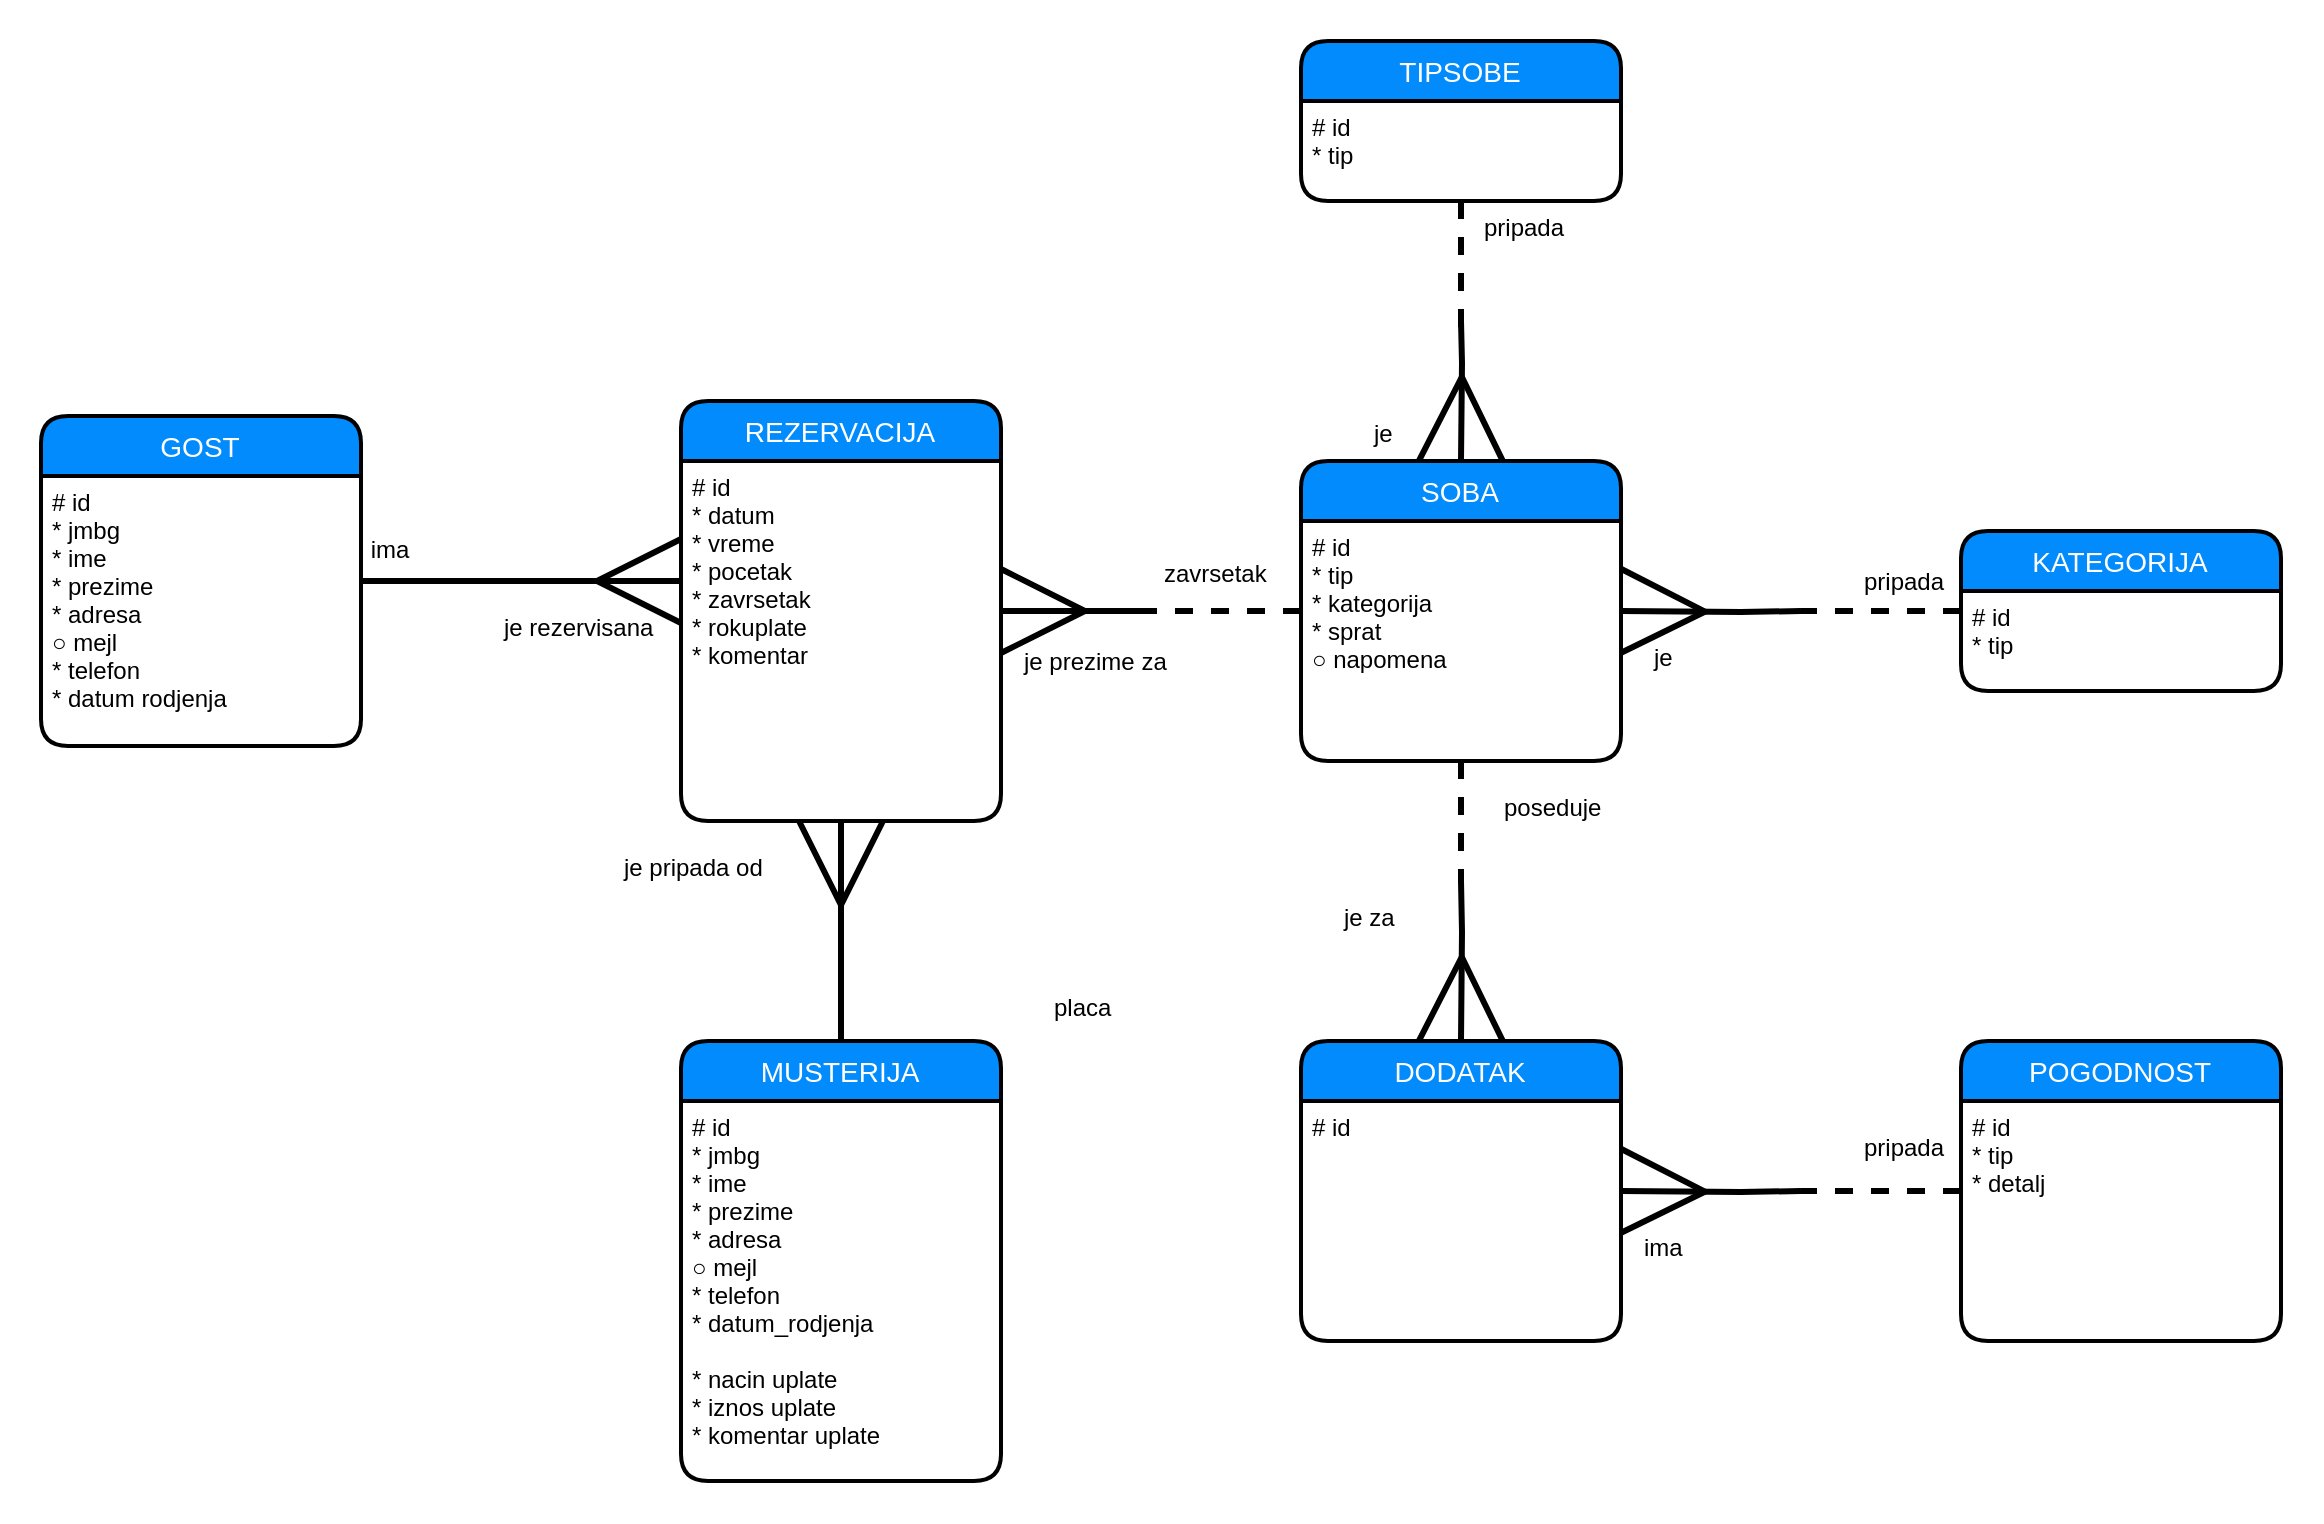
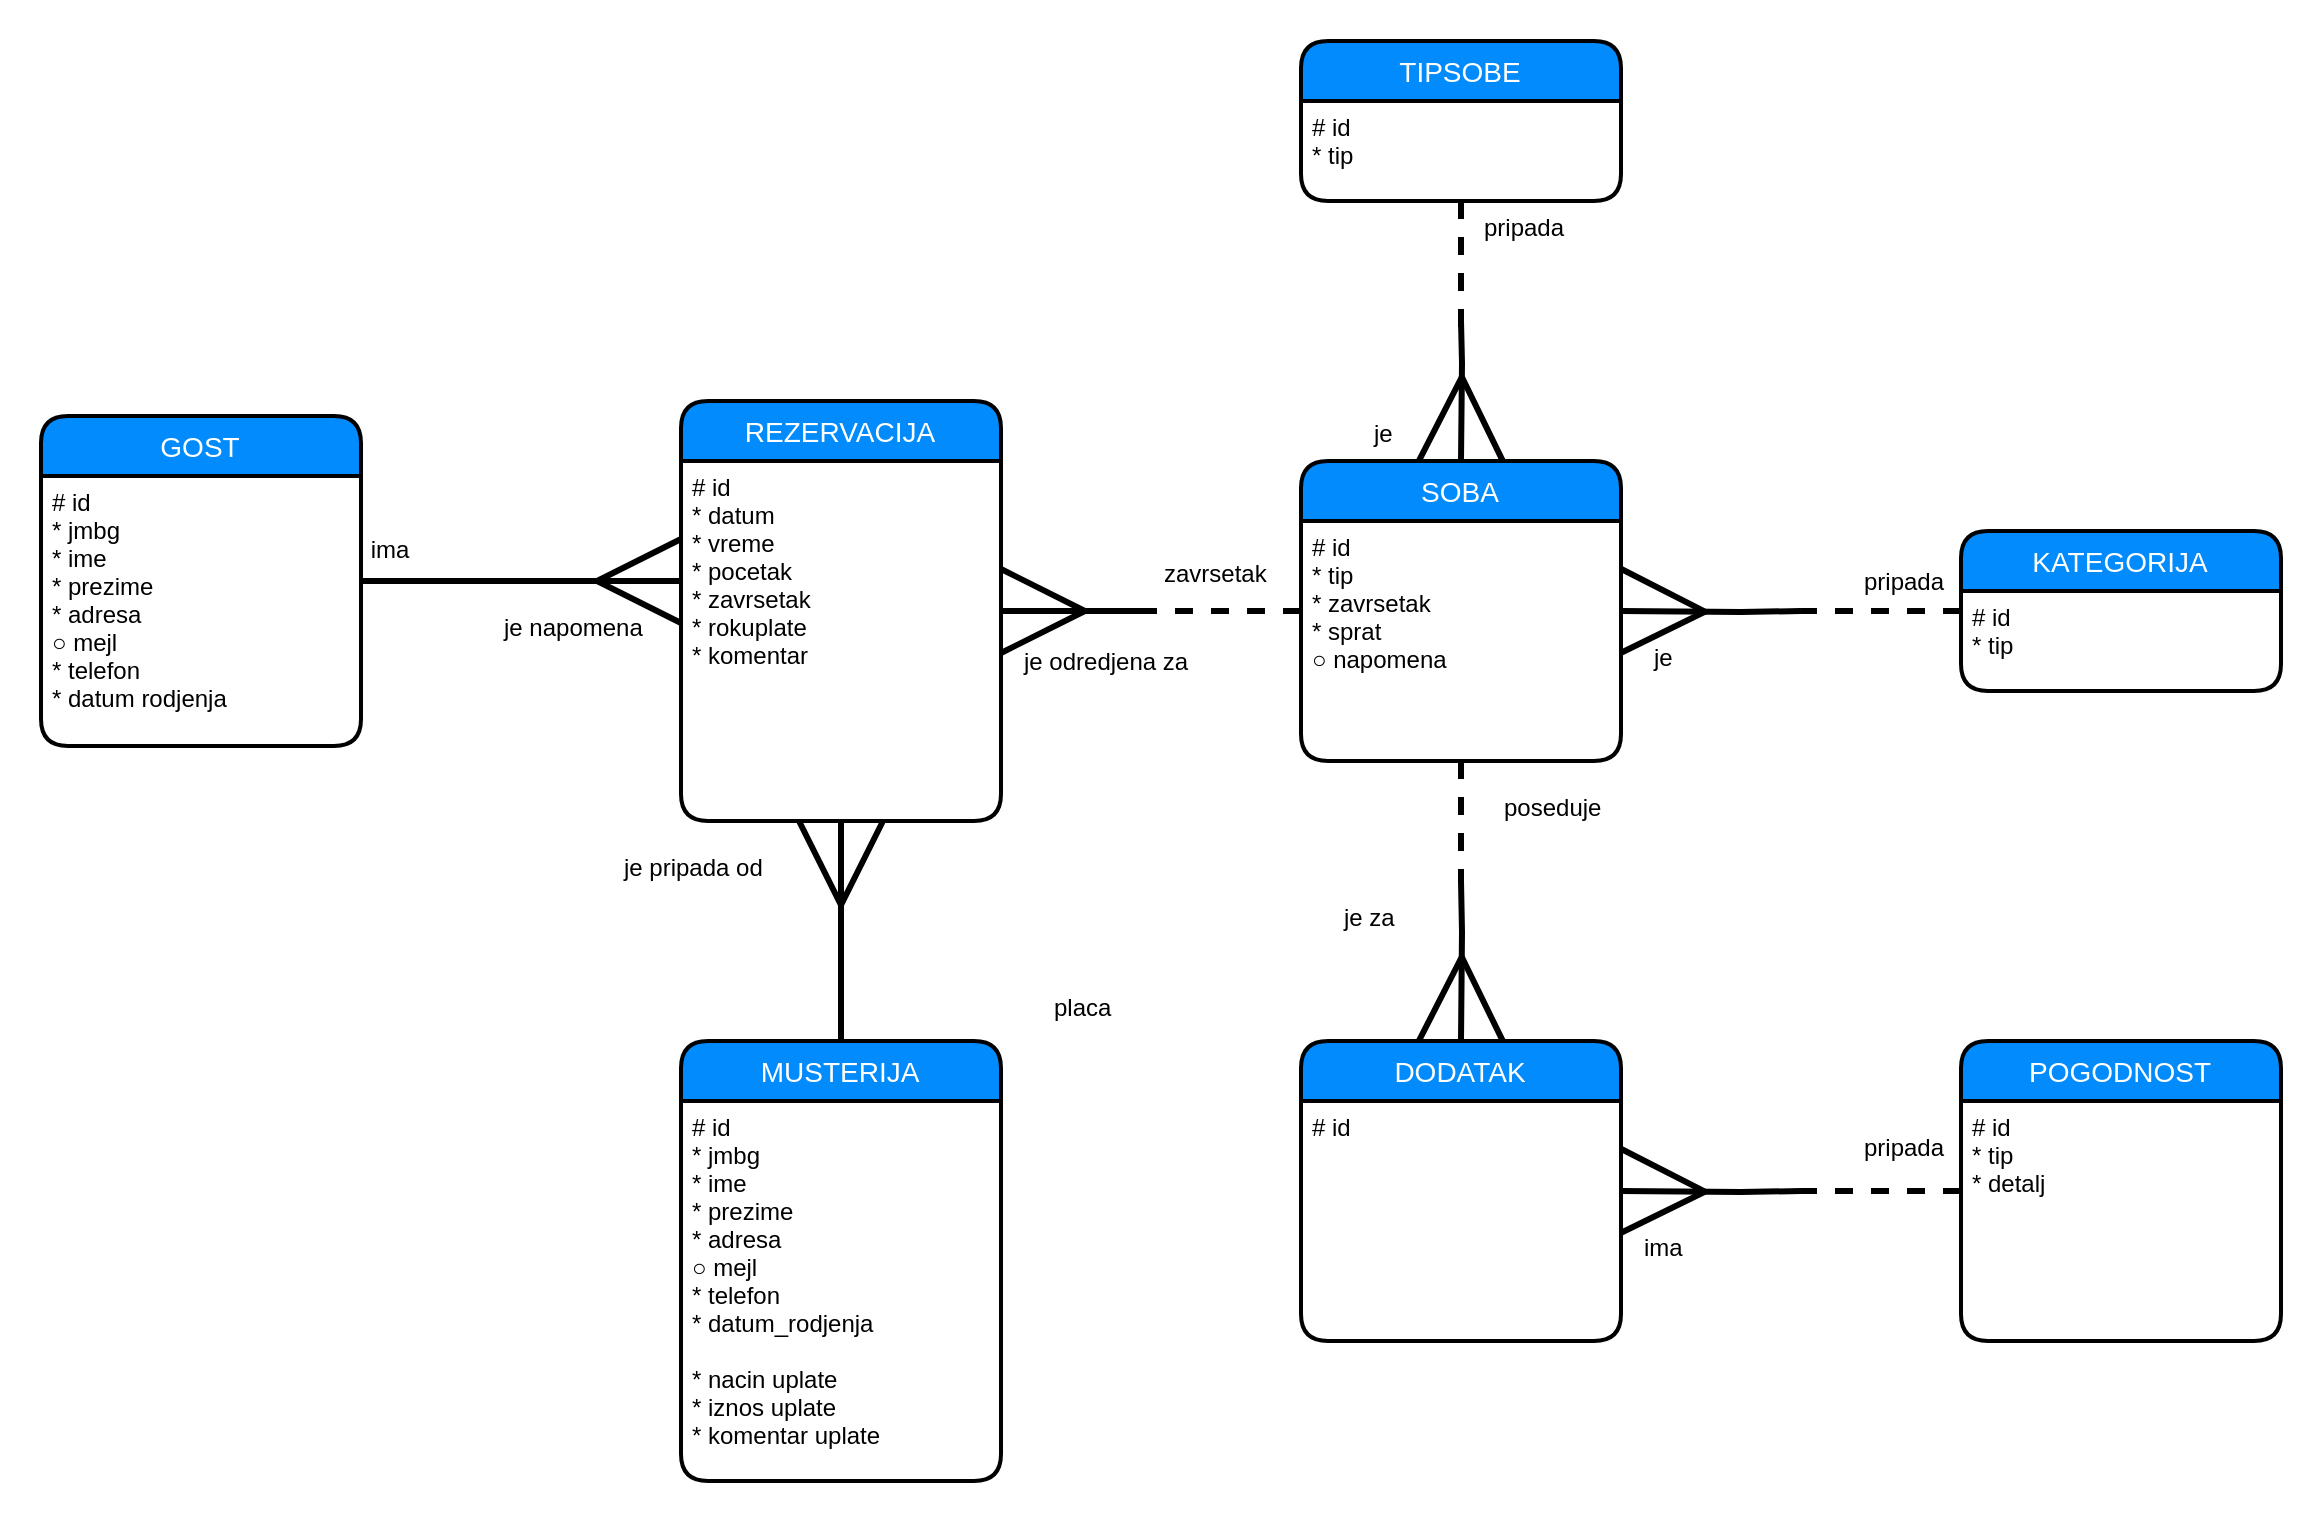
(1333, 548) -> (1333, 548)
(583, 644) -> (576, 629)
(1103, 663) -> (1113, 678)
